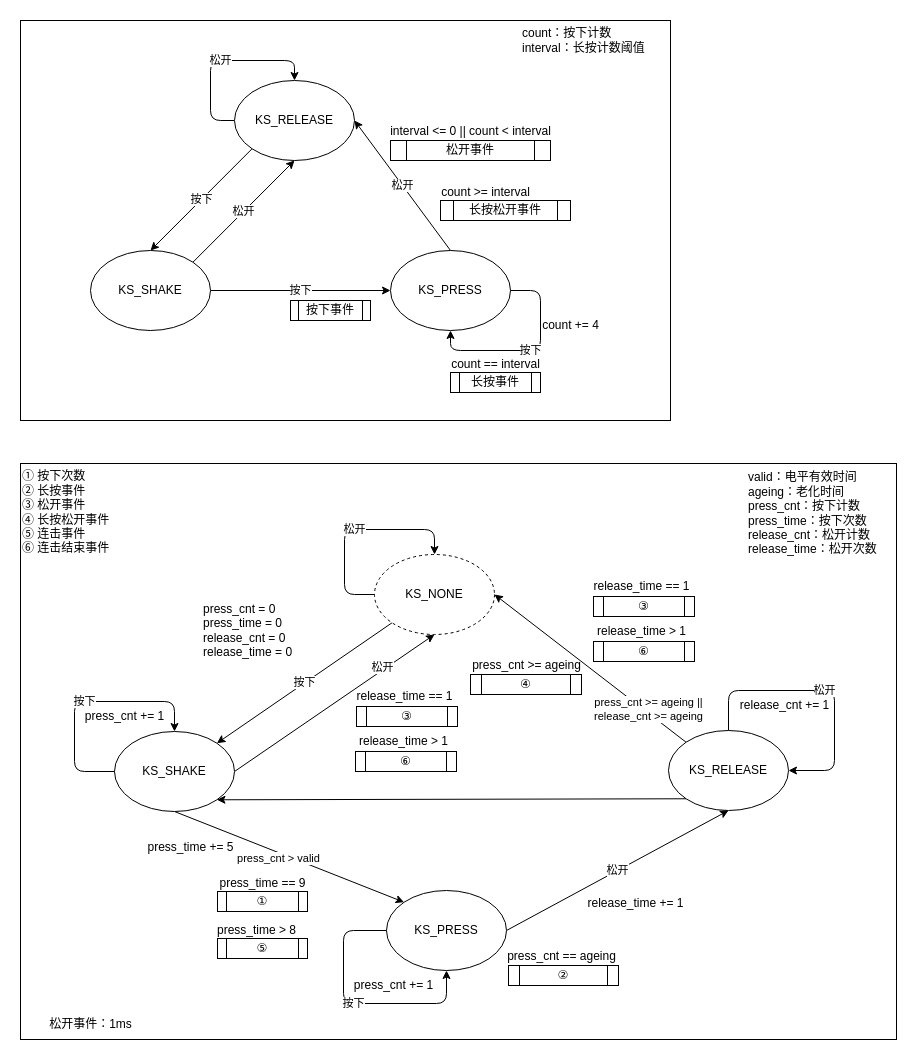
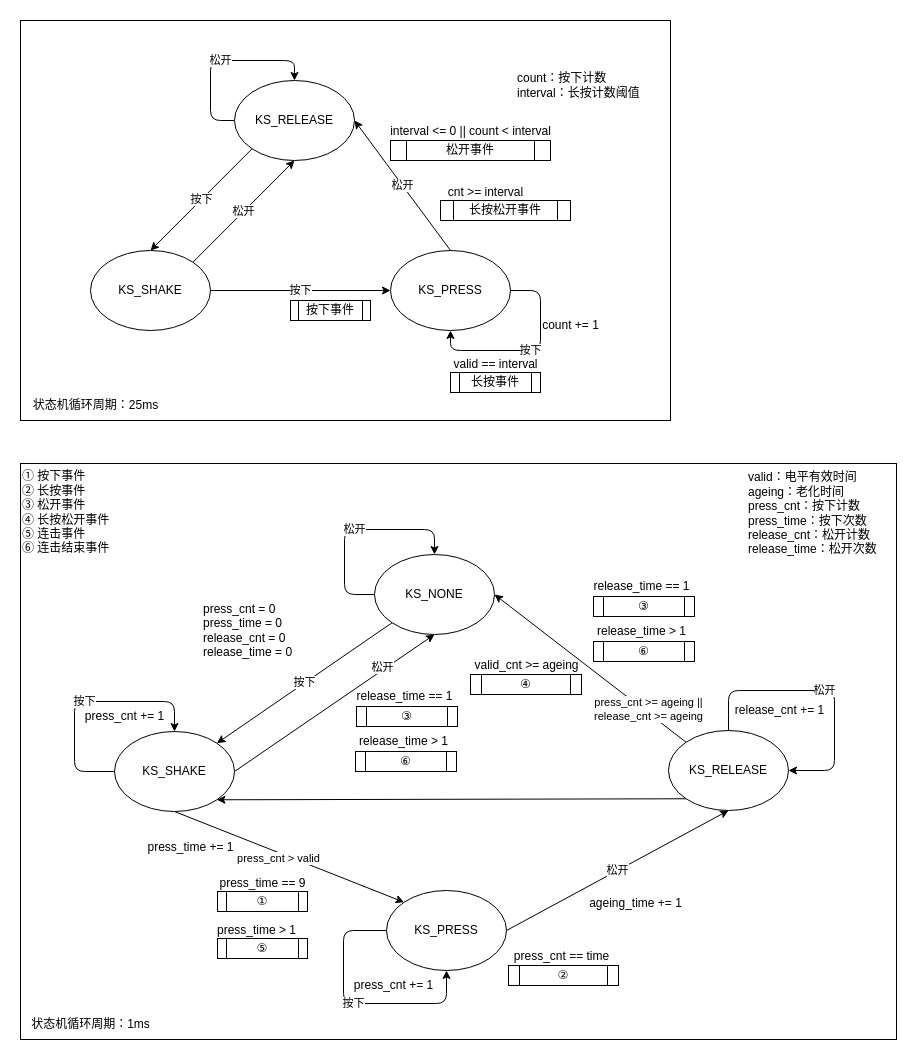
(596, 41) -> (591, 86)
(486, 193) -> (486, 193)
(571, 326) -> (571, 326)
(496, 365) -> (496, 365)
none -> (96, 406)
(64, 513) -> (64, 513)
(435, 595) -> (435, 595)
(527, 666) -> (527, 666)
(785, 706) -> (780, 711)
(191, 848) -> (191, 848)
(636, 904) -> (636, 904)
(257, 931) -> (257, 931)
(562, 957) -> (562, 957)
(91, 1025) -> (91, 1025)
